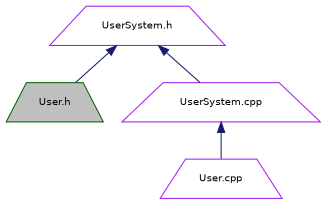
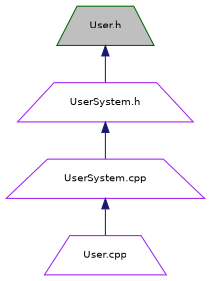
(92, 68) -> (105, 69)
